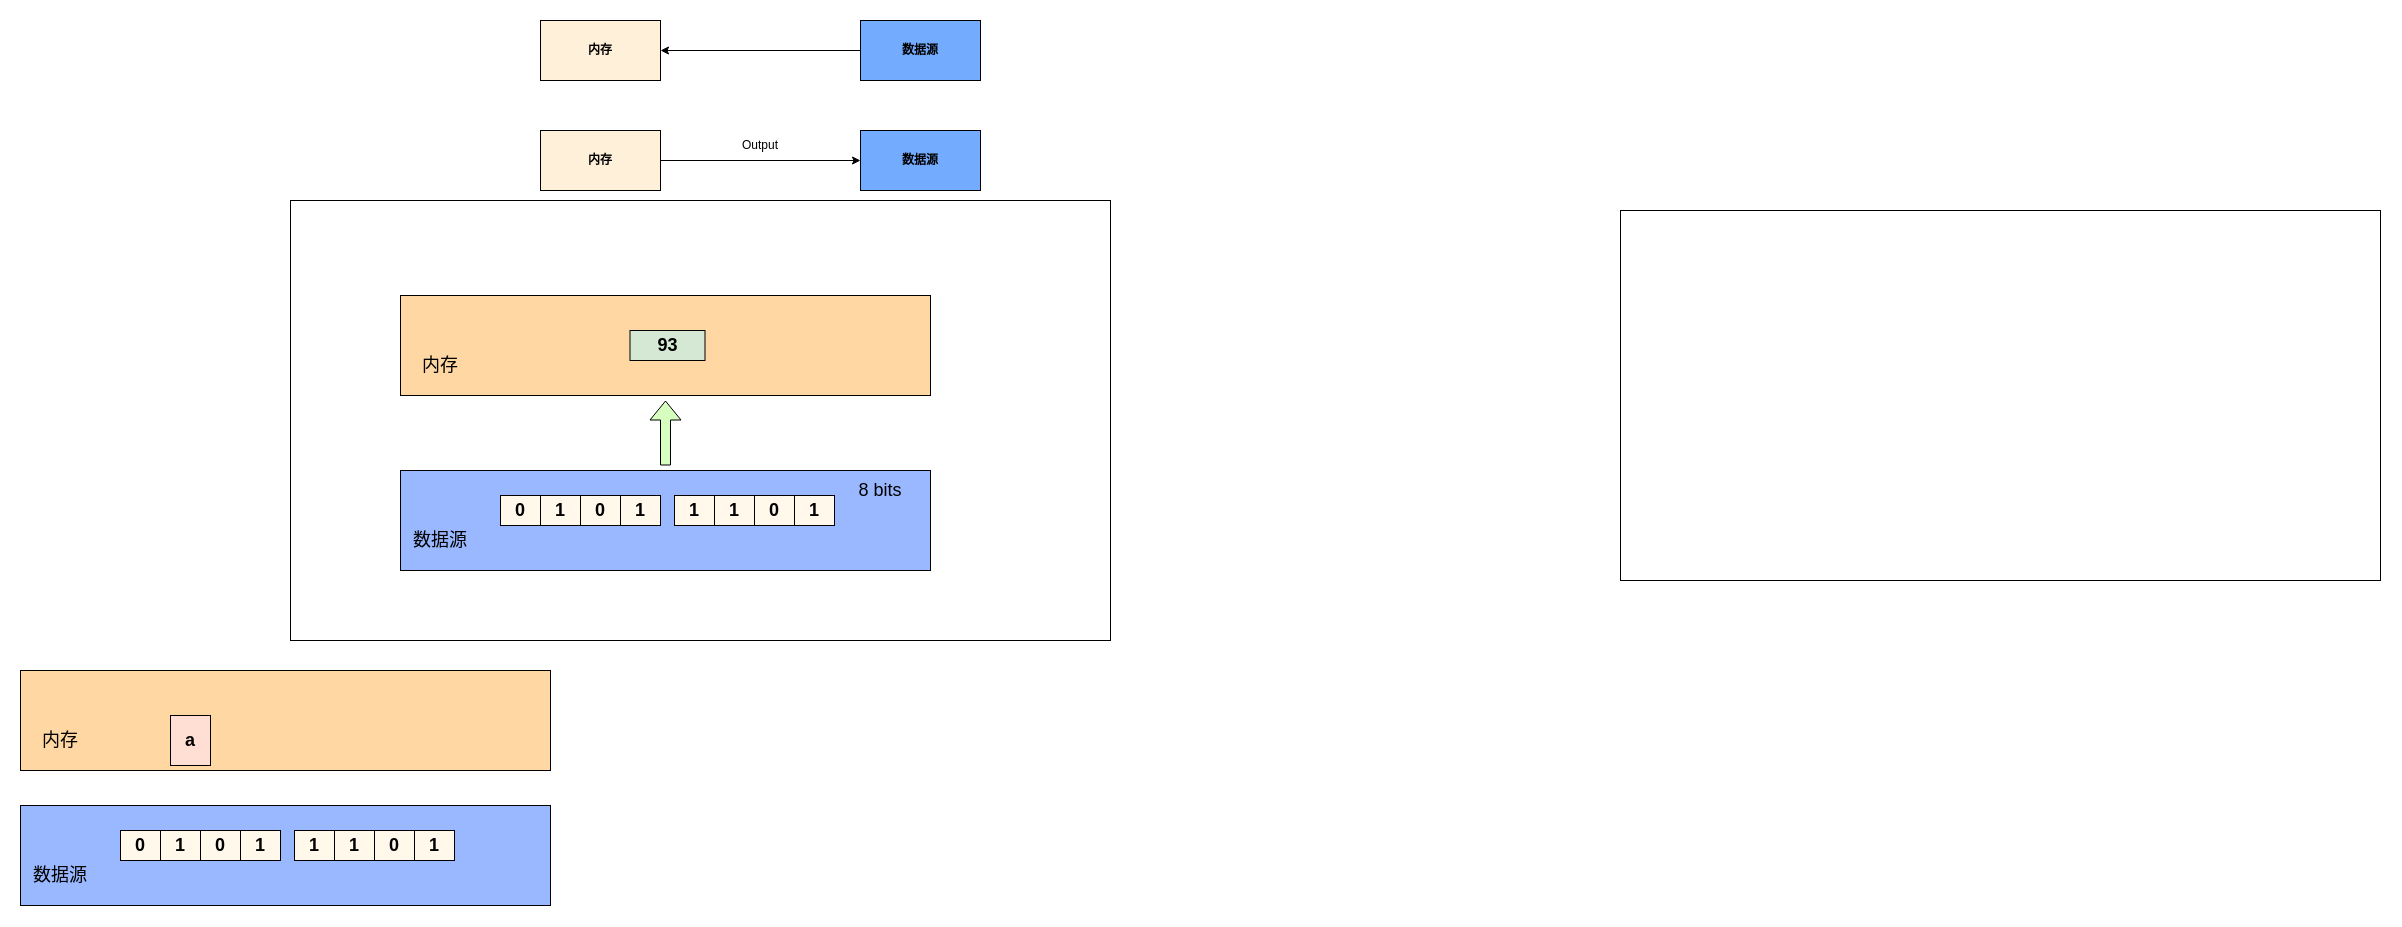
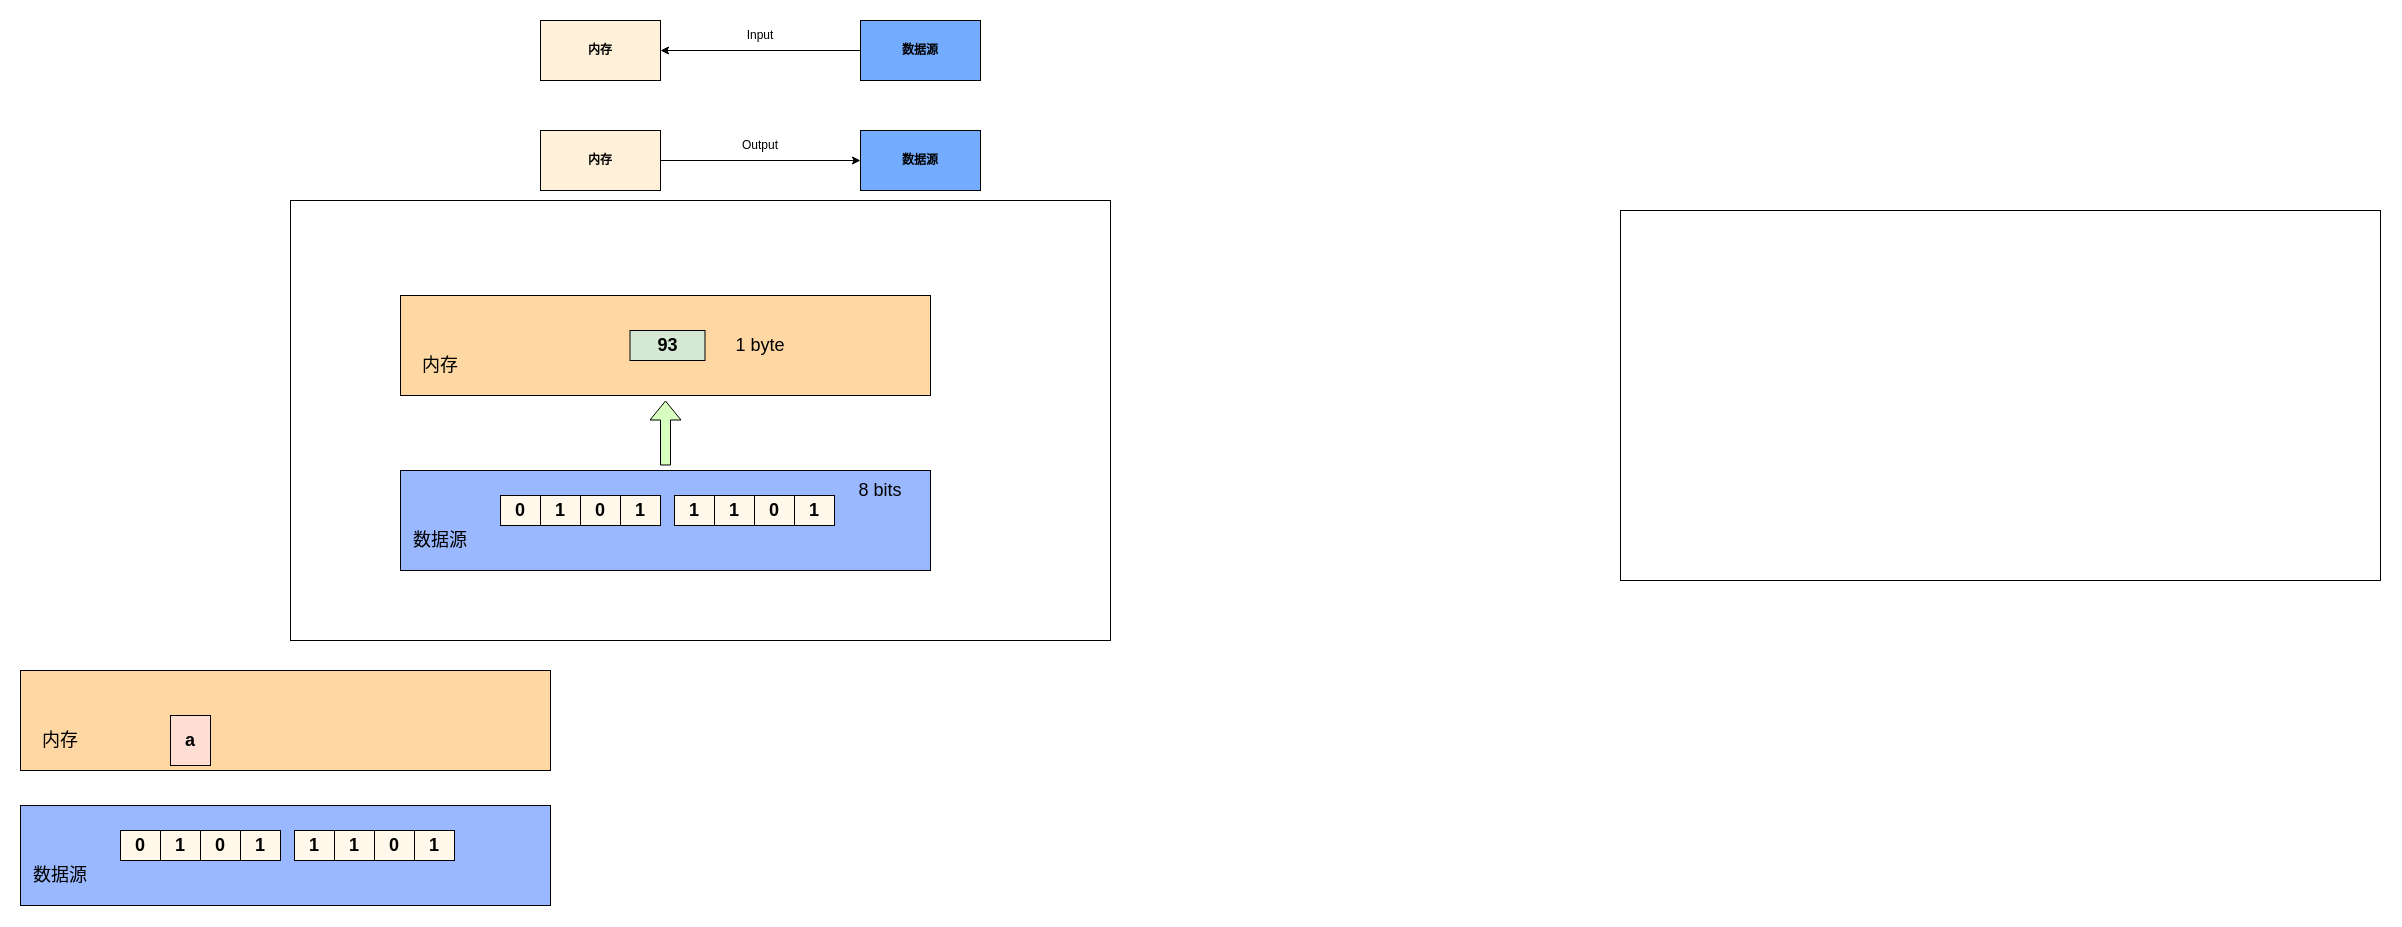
none -> (761, 36)
none -> (761, 346)
